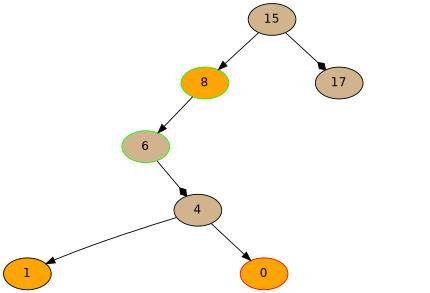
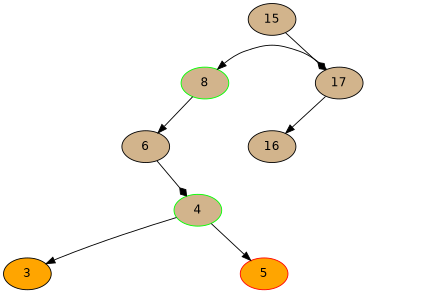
(242, 48) -> (280, 46)
(205, 83) -> (205, 83)
(146, 147) -> (146, 147)
none -> (272, 147)
(198, 210) -> (198, 210)
(27, 274) -> (27, 274)
(264, 274) -> (264, 274)
